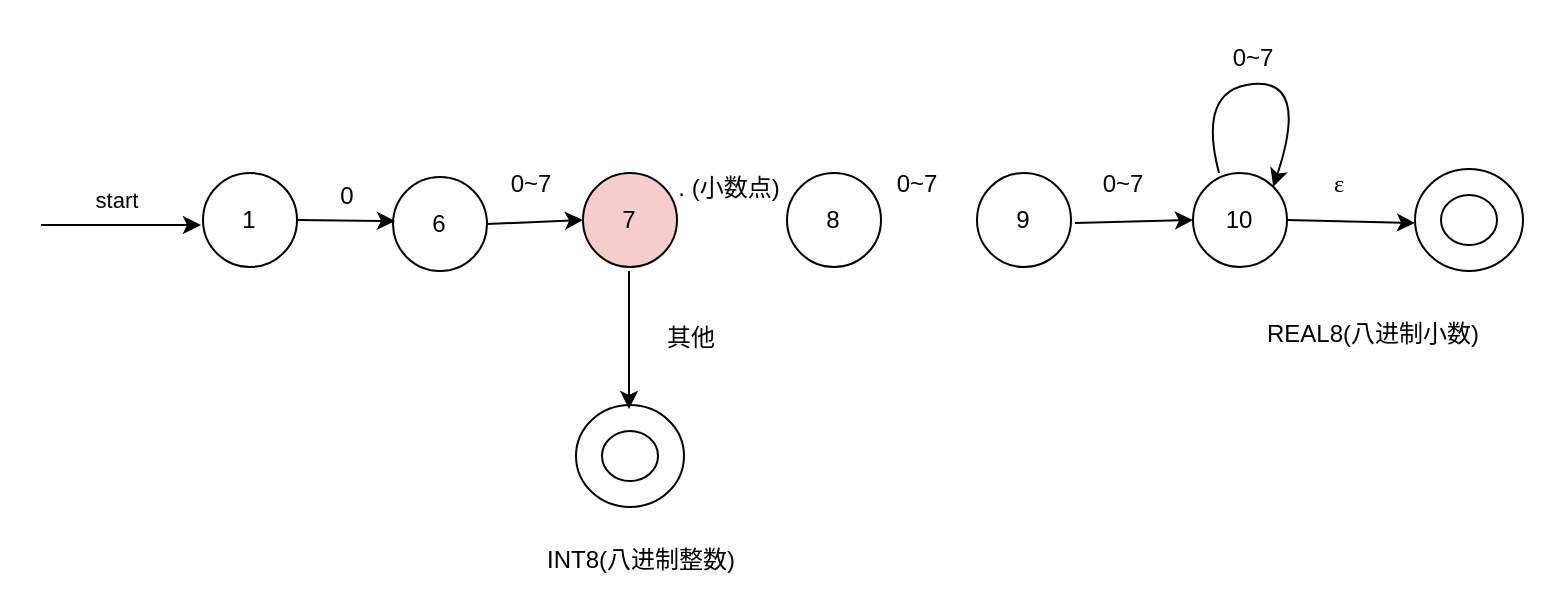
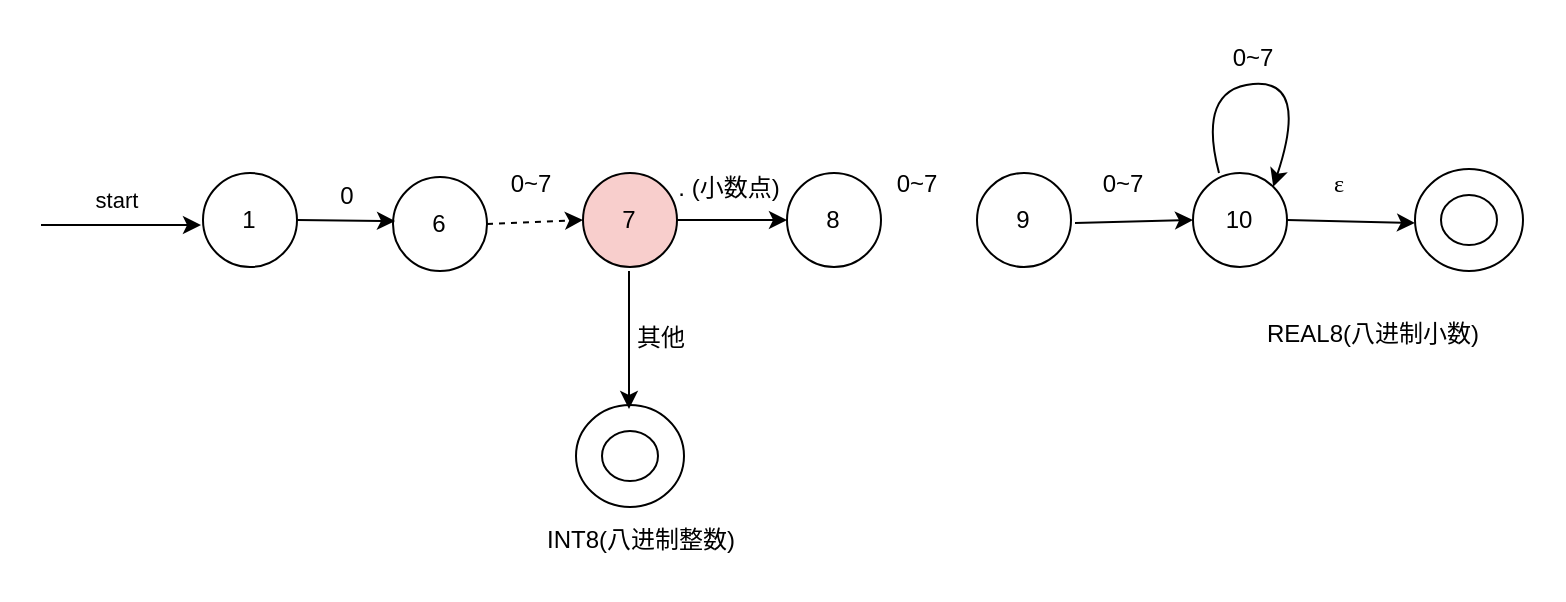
none -> (725, 220)
(530, 222) -> (530, 222)
(691, 339) -> (661, 339)
(641, 561) -> (641, 541)
